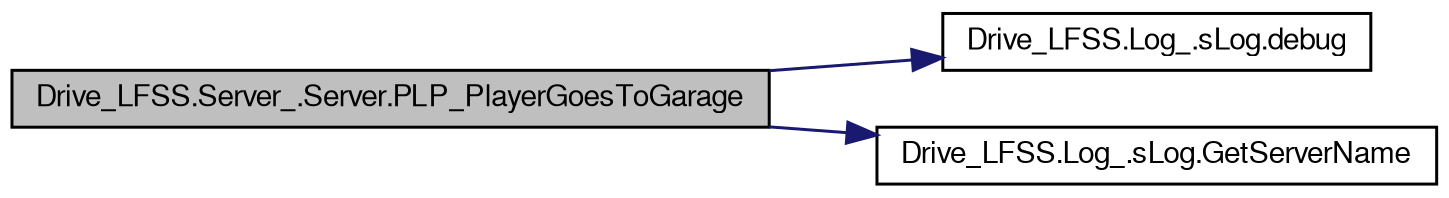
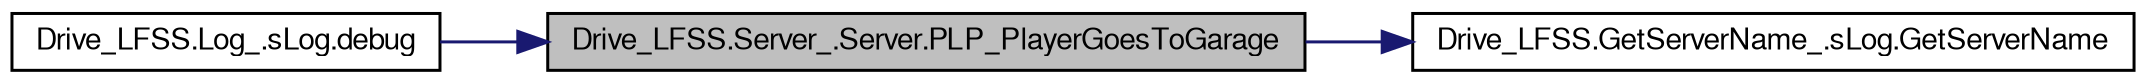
(840, 65) -> (479, 42)
(1157, 156) -> (1773, 42)
